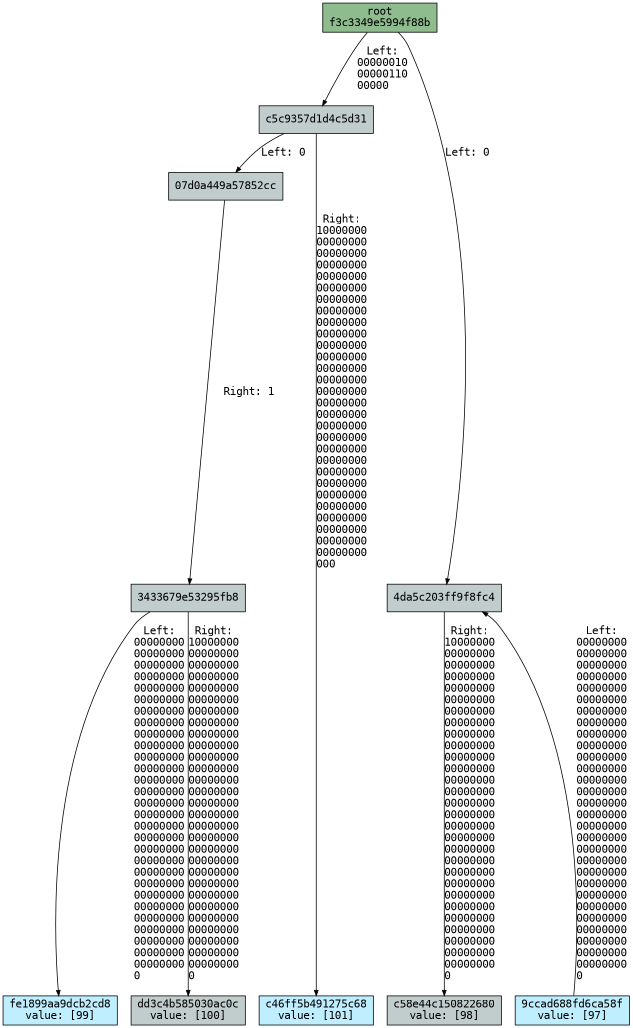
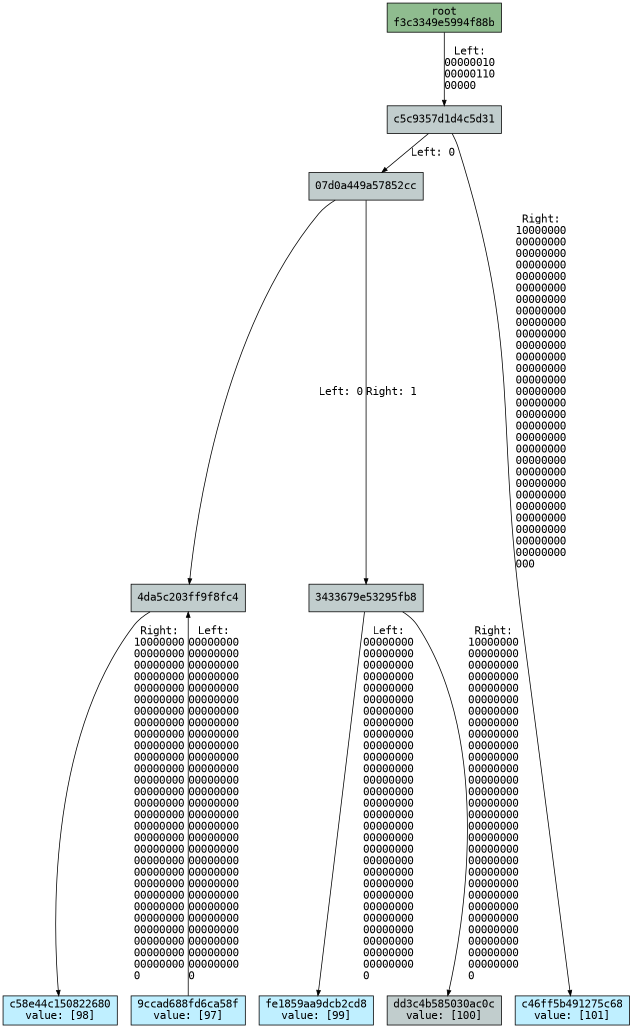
(463, 301) -> (233, 377)
(60, 1010) -> (316, 1010)
(444, 1010) -> (60, 1010)
